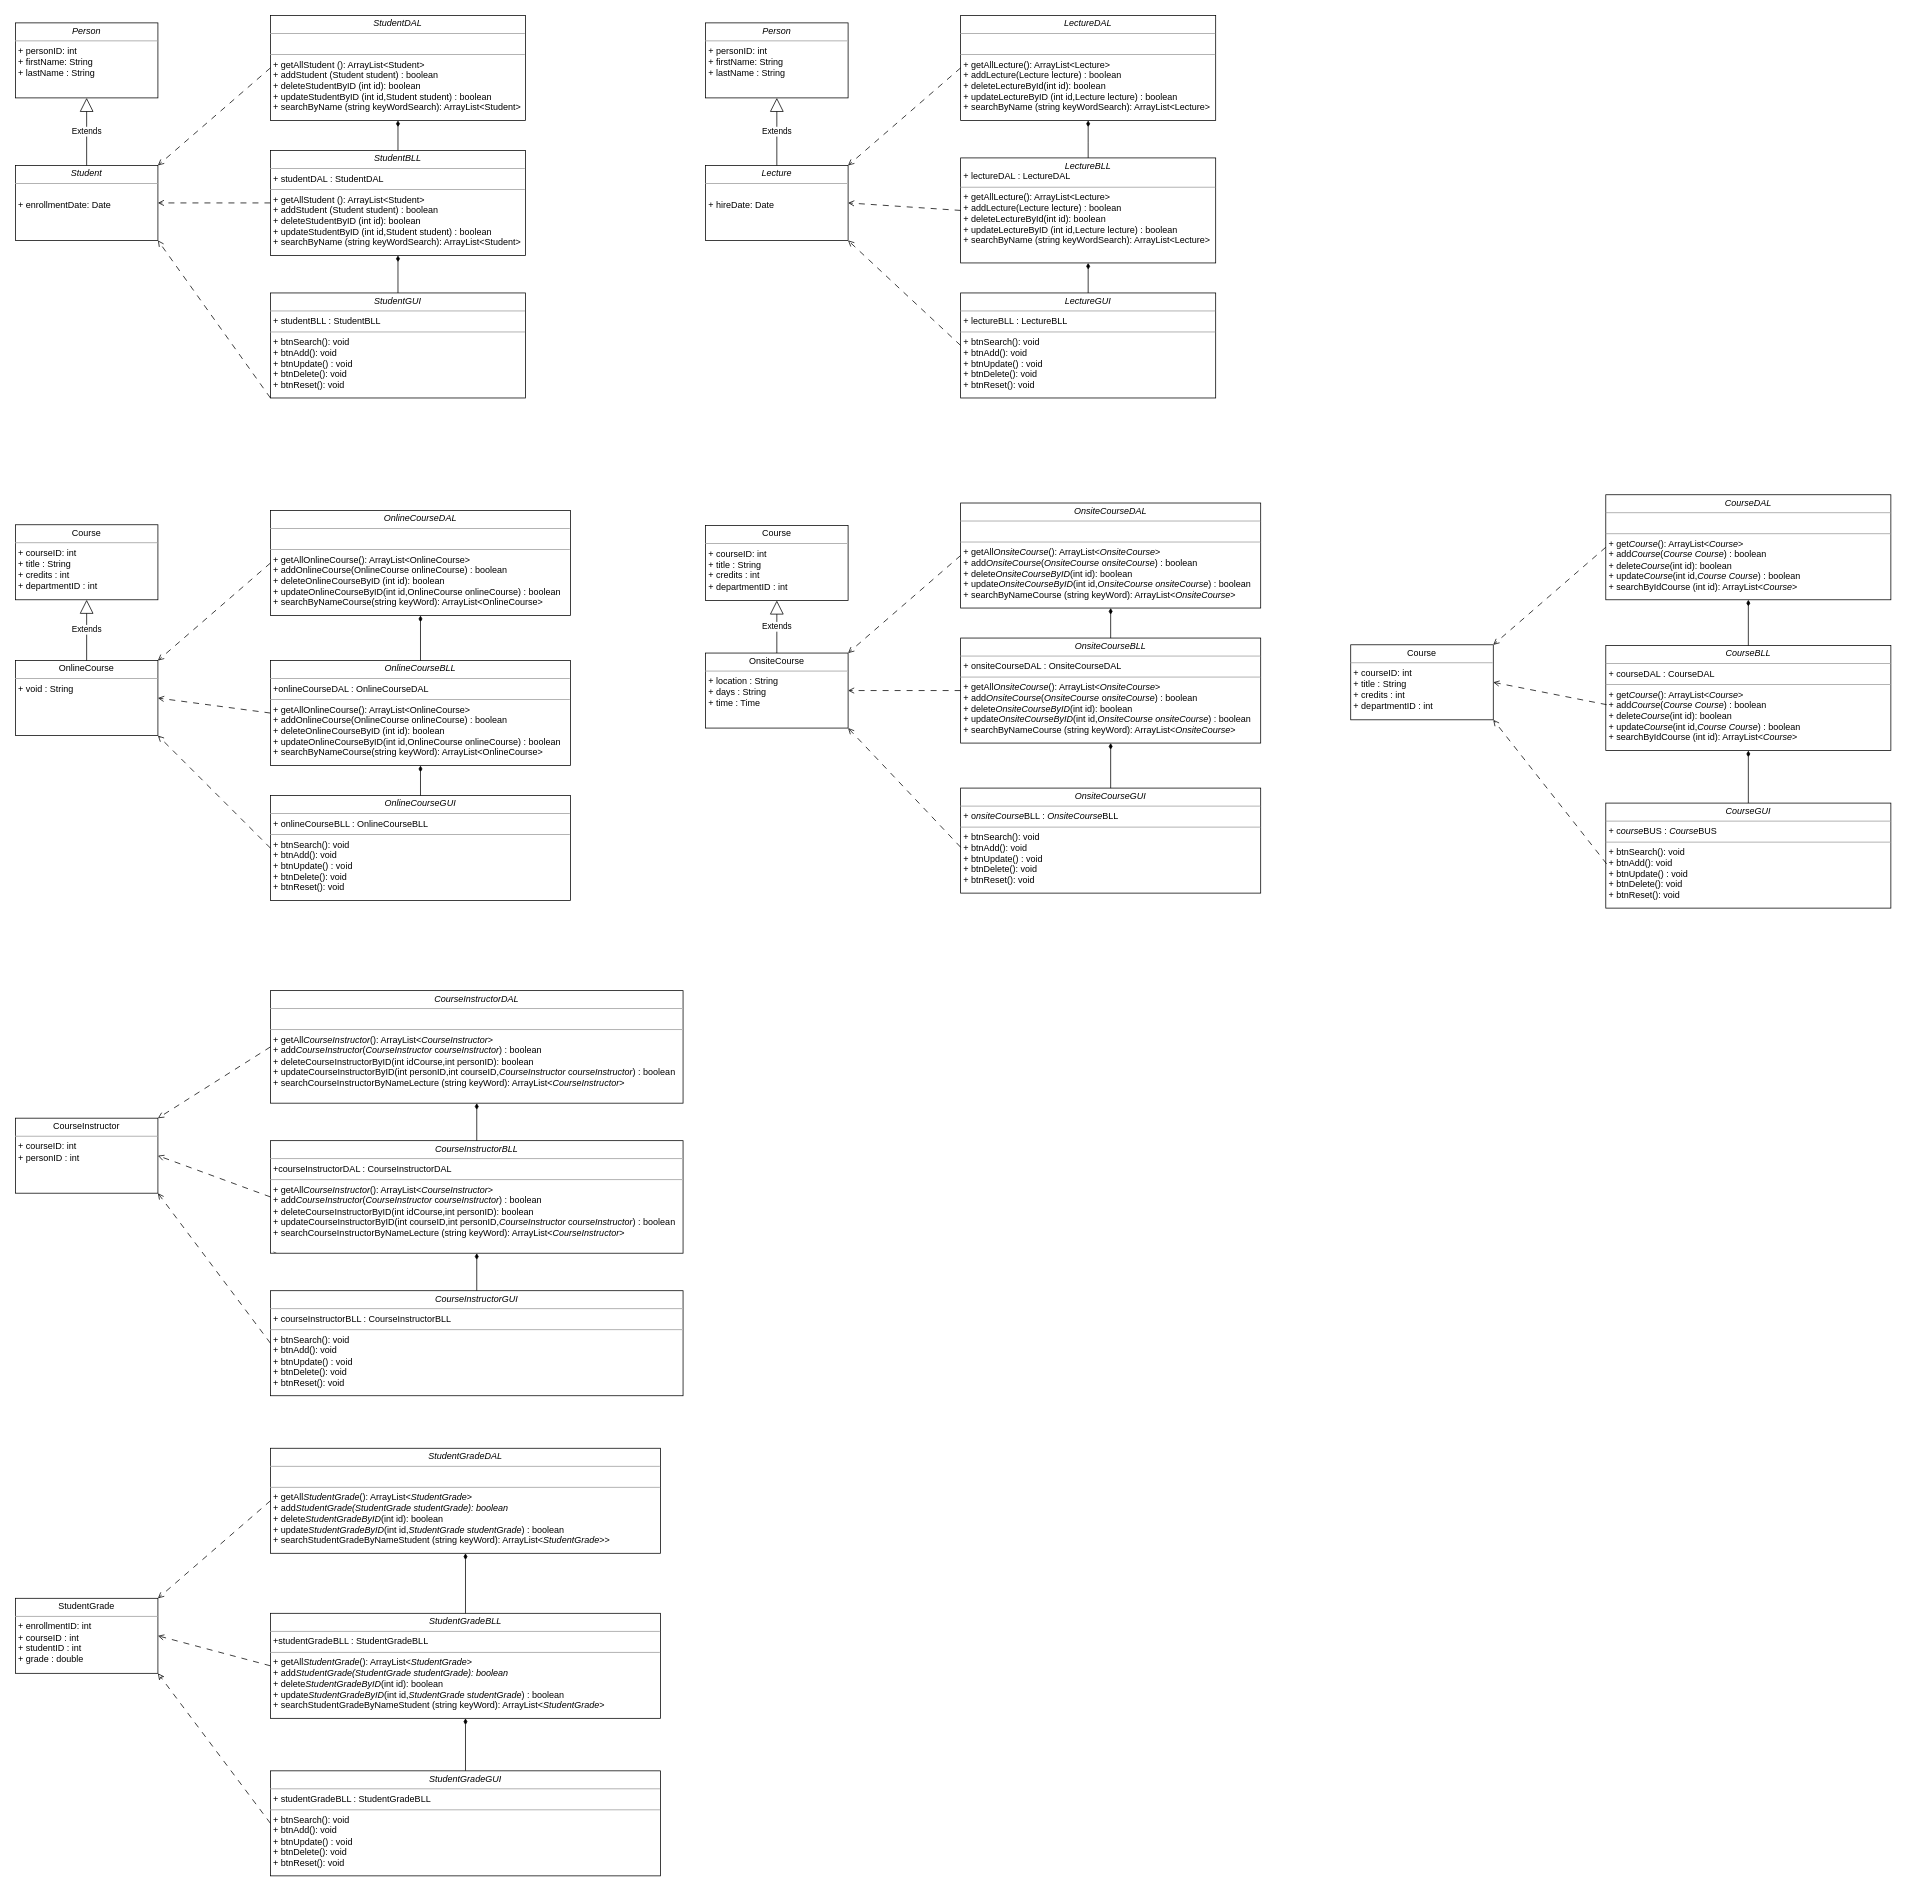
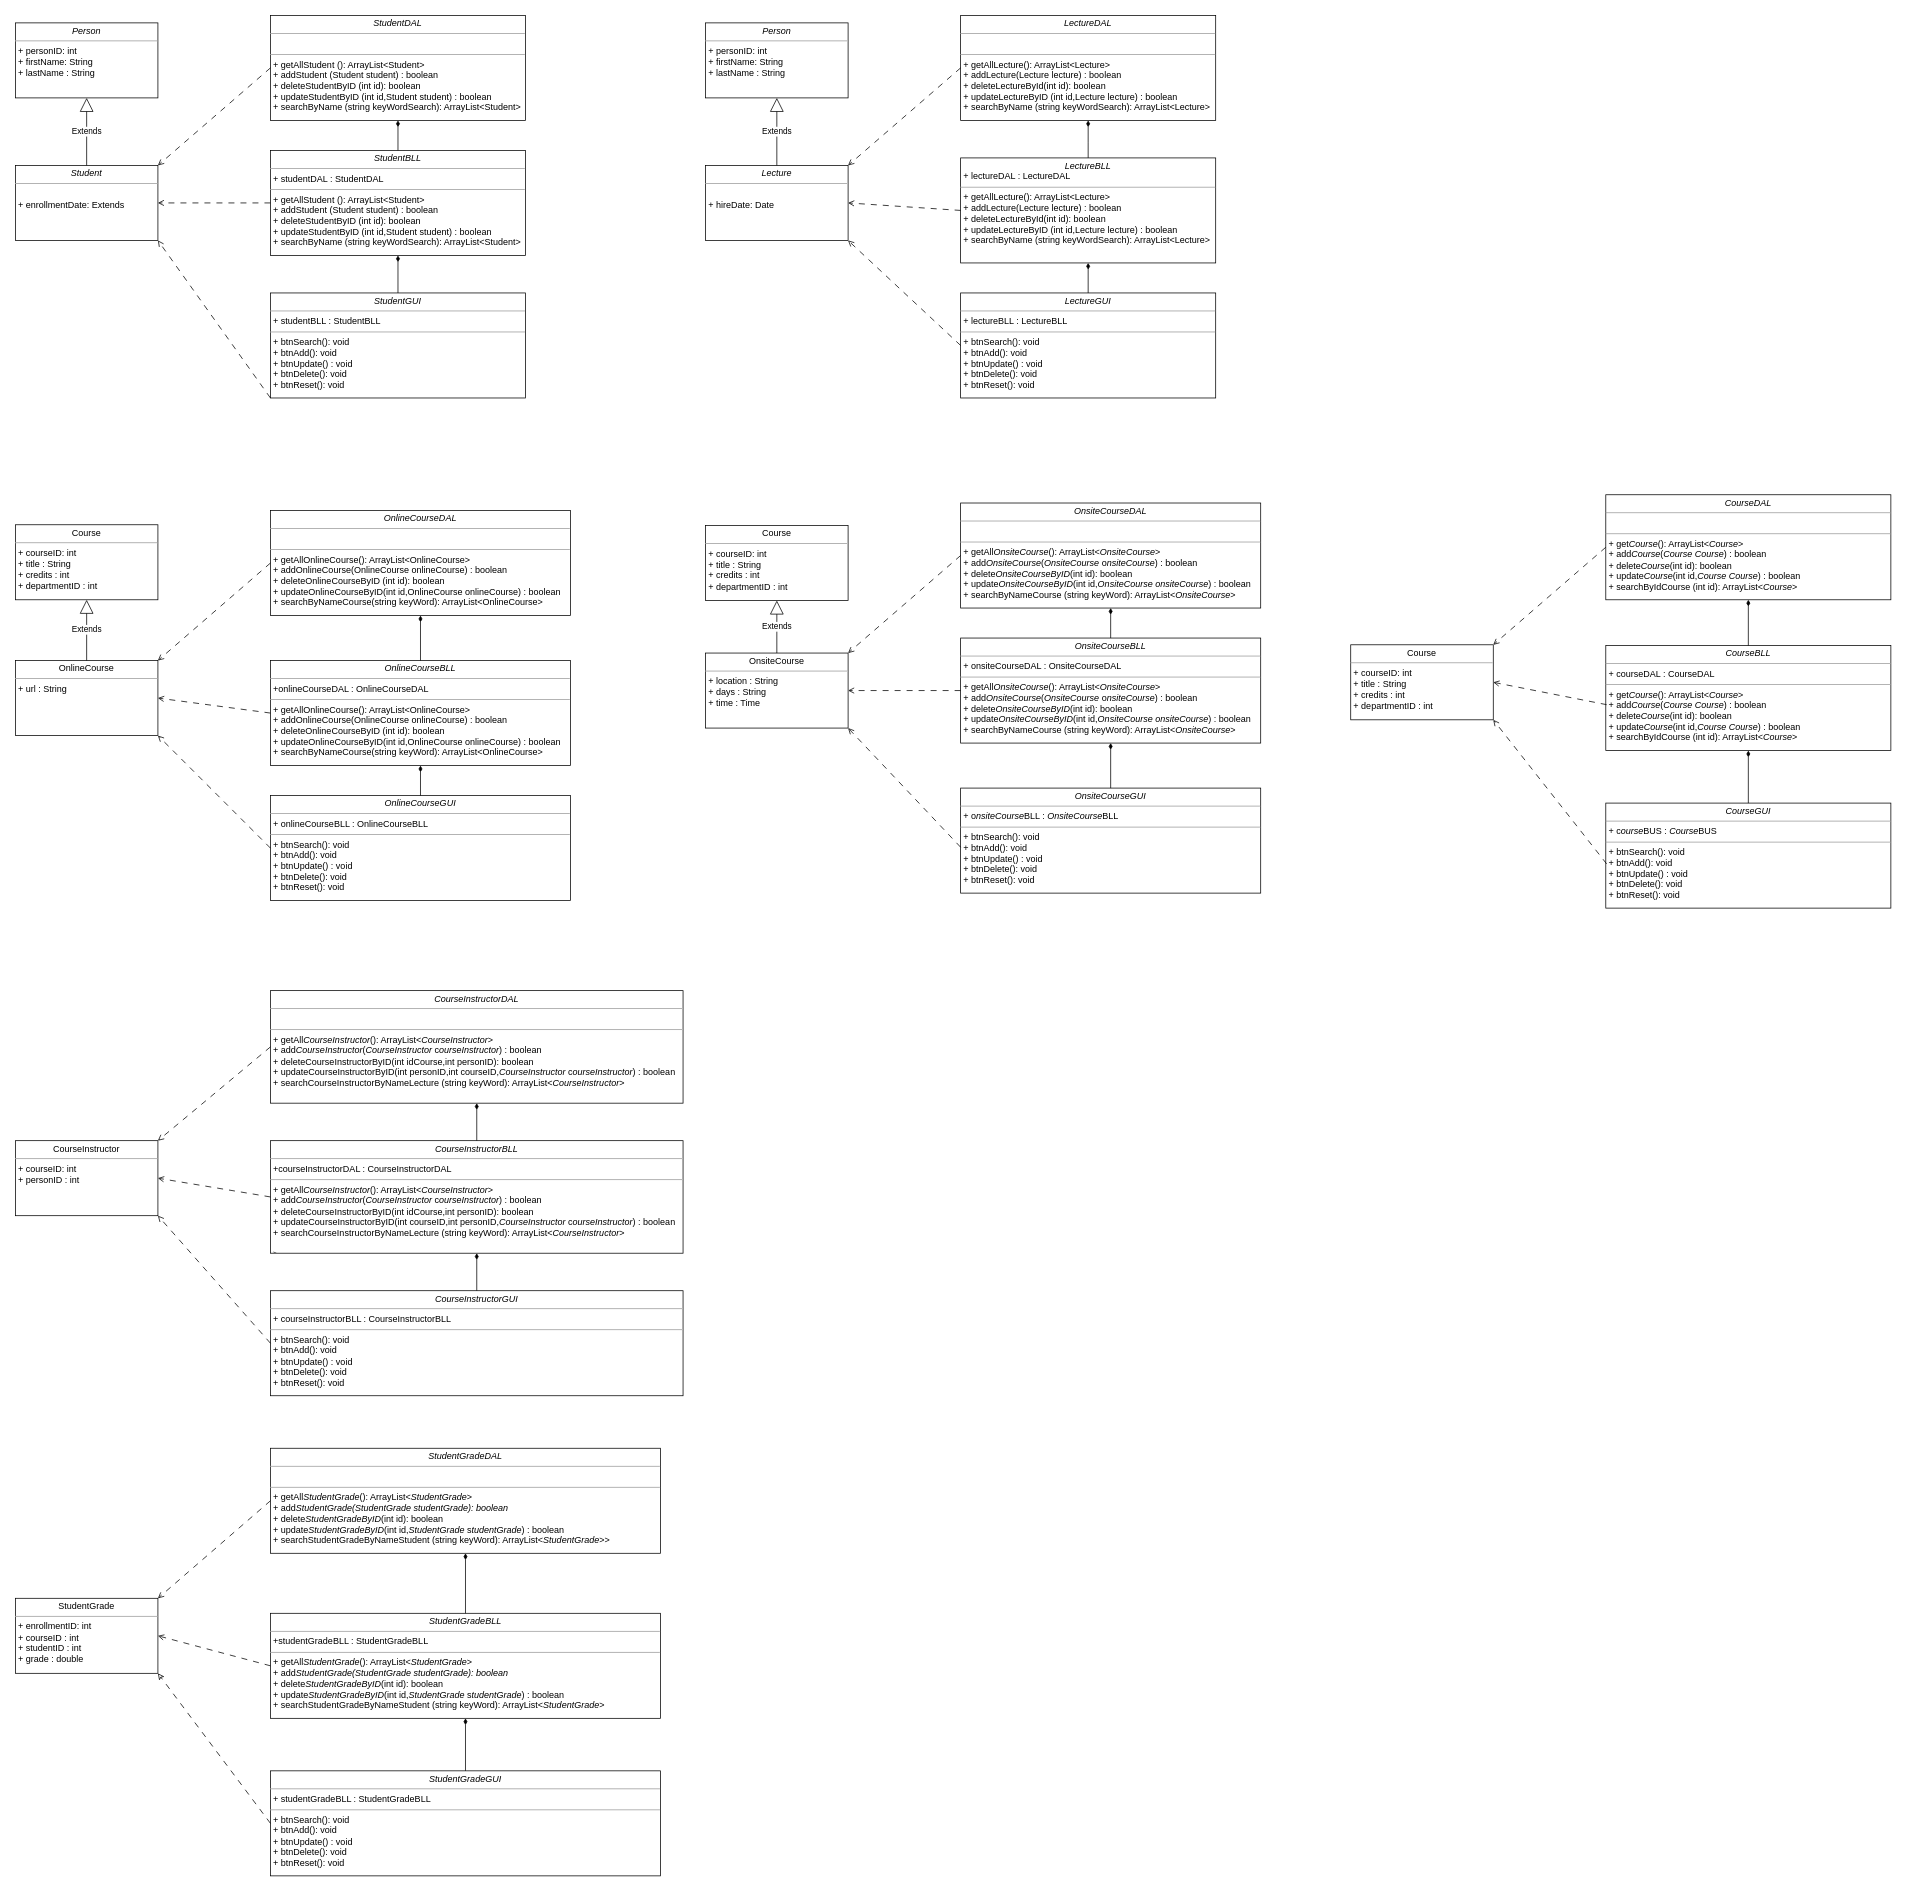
(65, 176) -> (73, 176)
(46, 671) -> (44, 671)
(87, 1155) -> (87, 1178)
